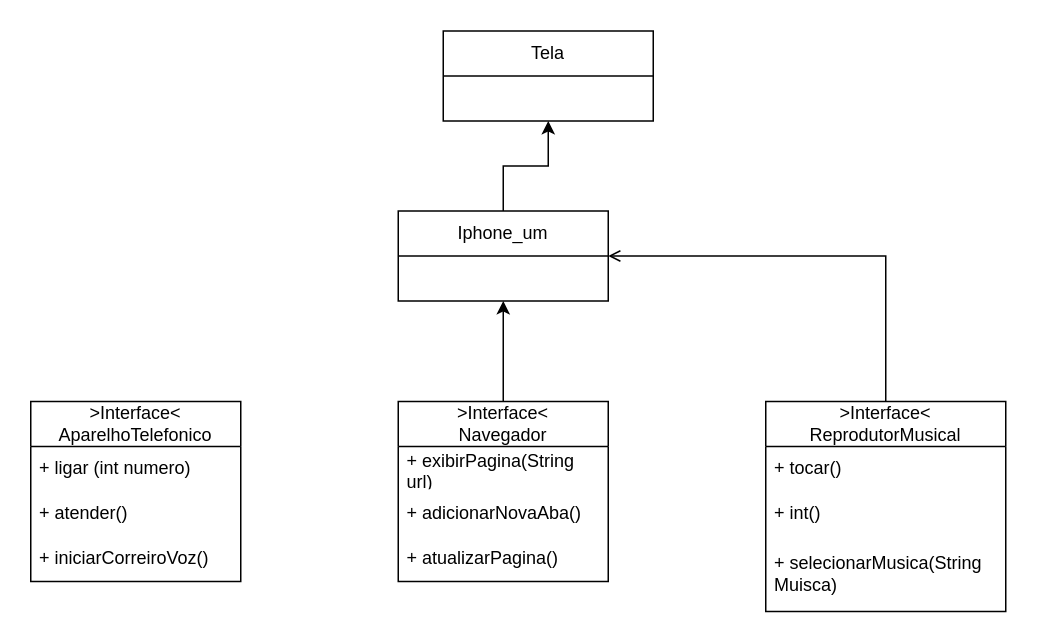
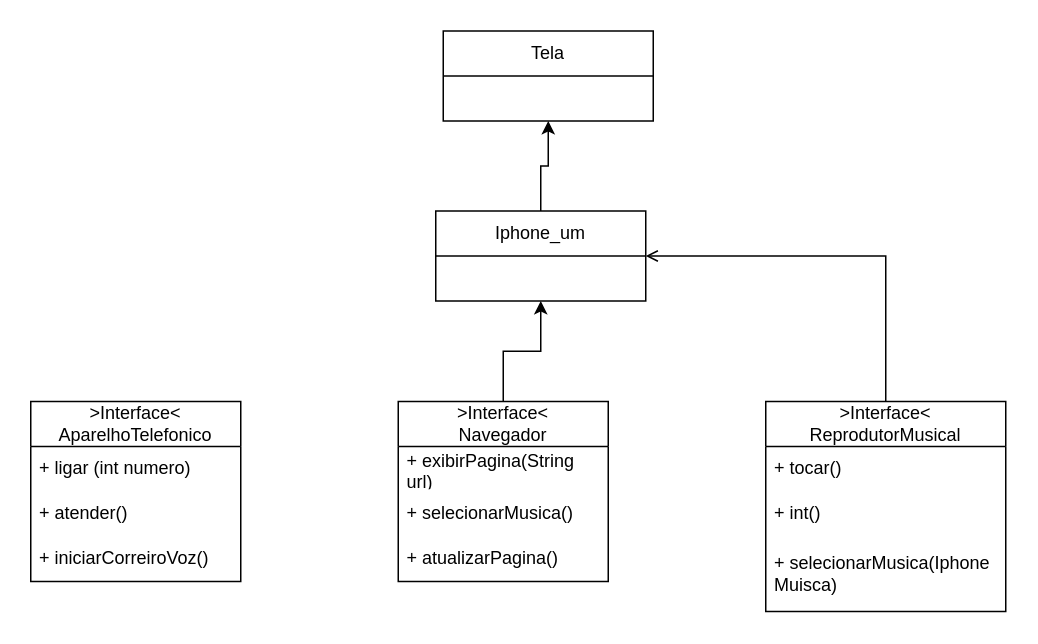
(503, 256) -> (541, 256)
(501, 514) -> (499, 514)
(887, 574) -> (887, 574)
